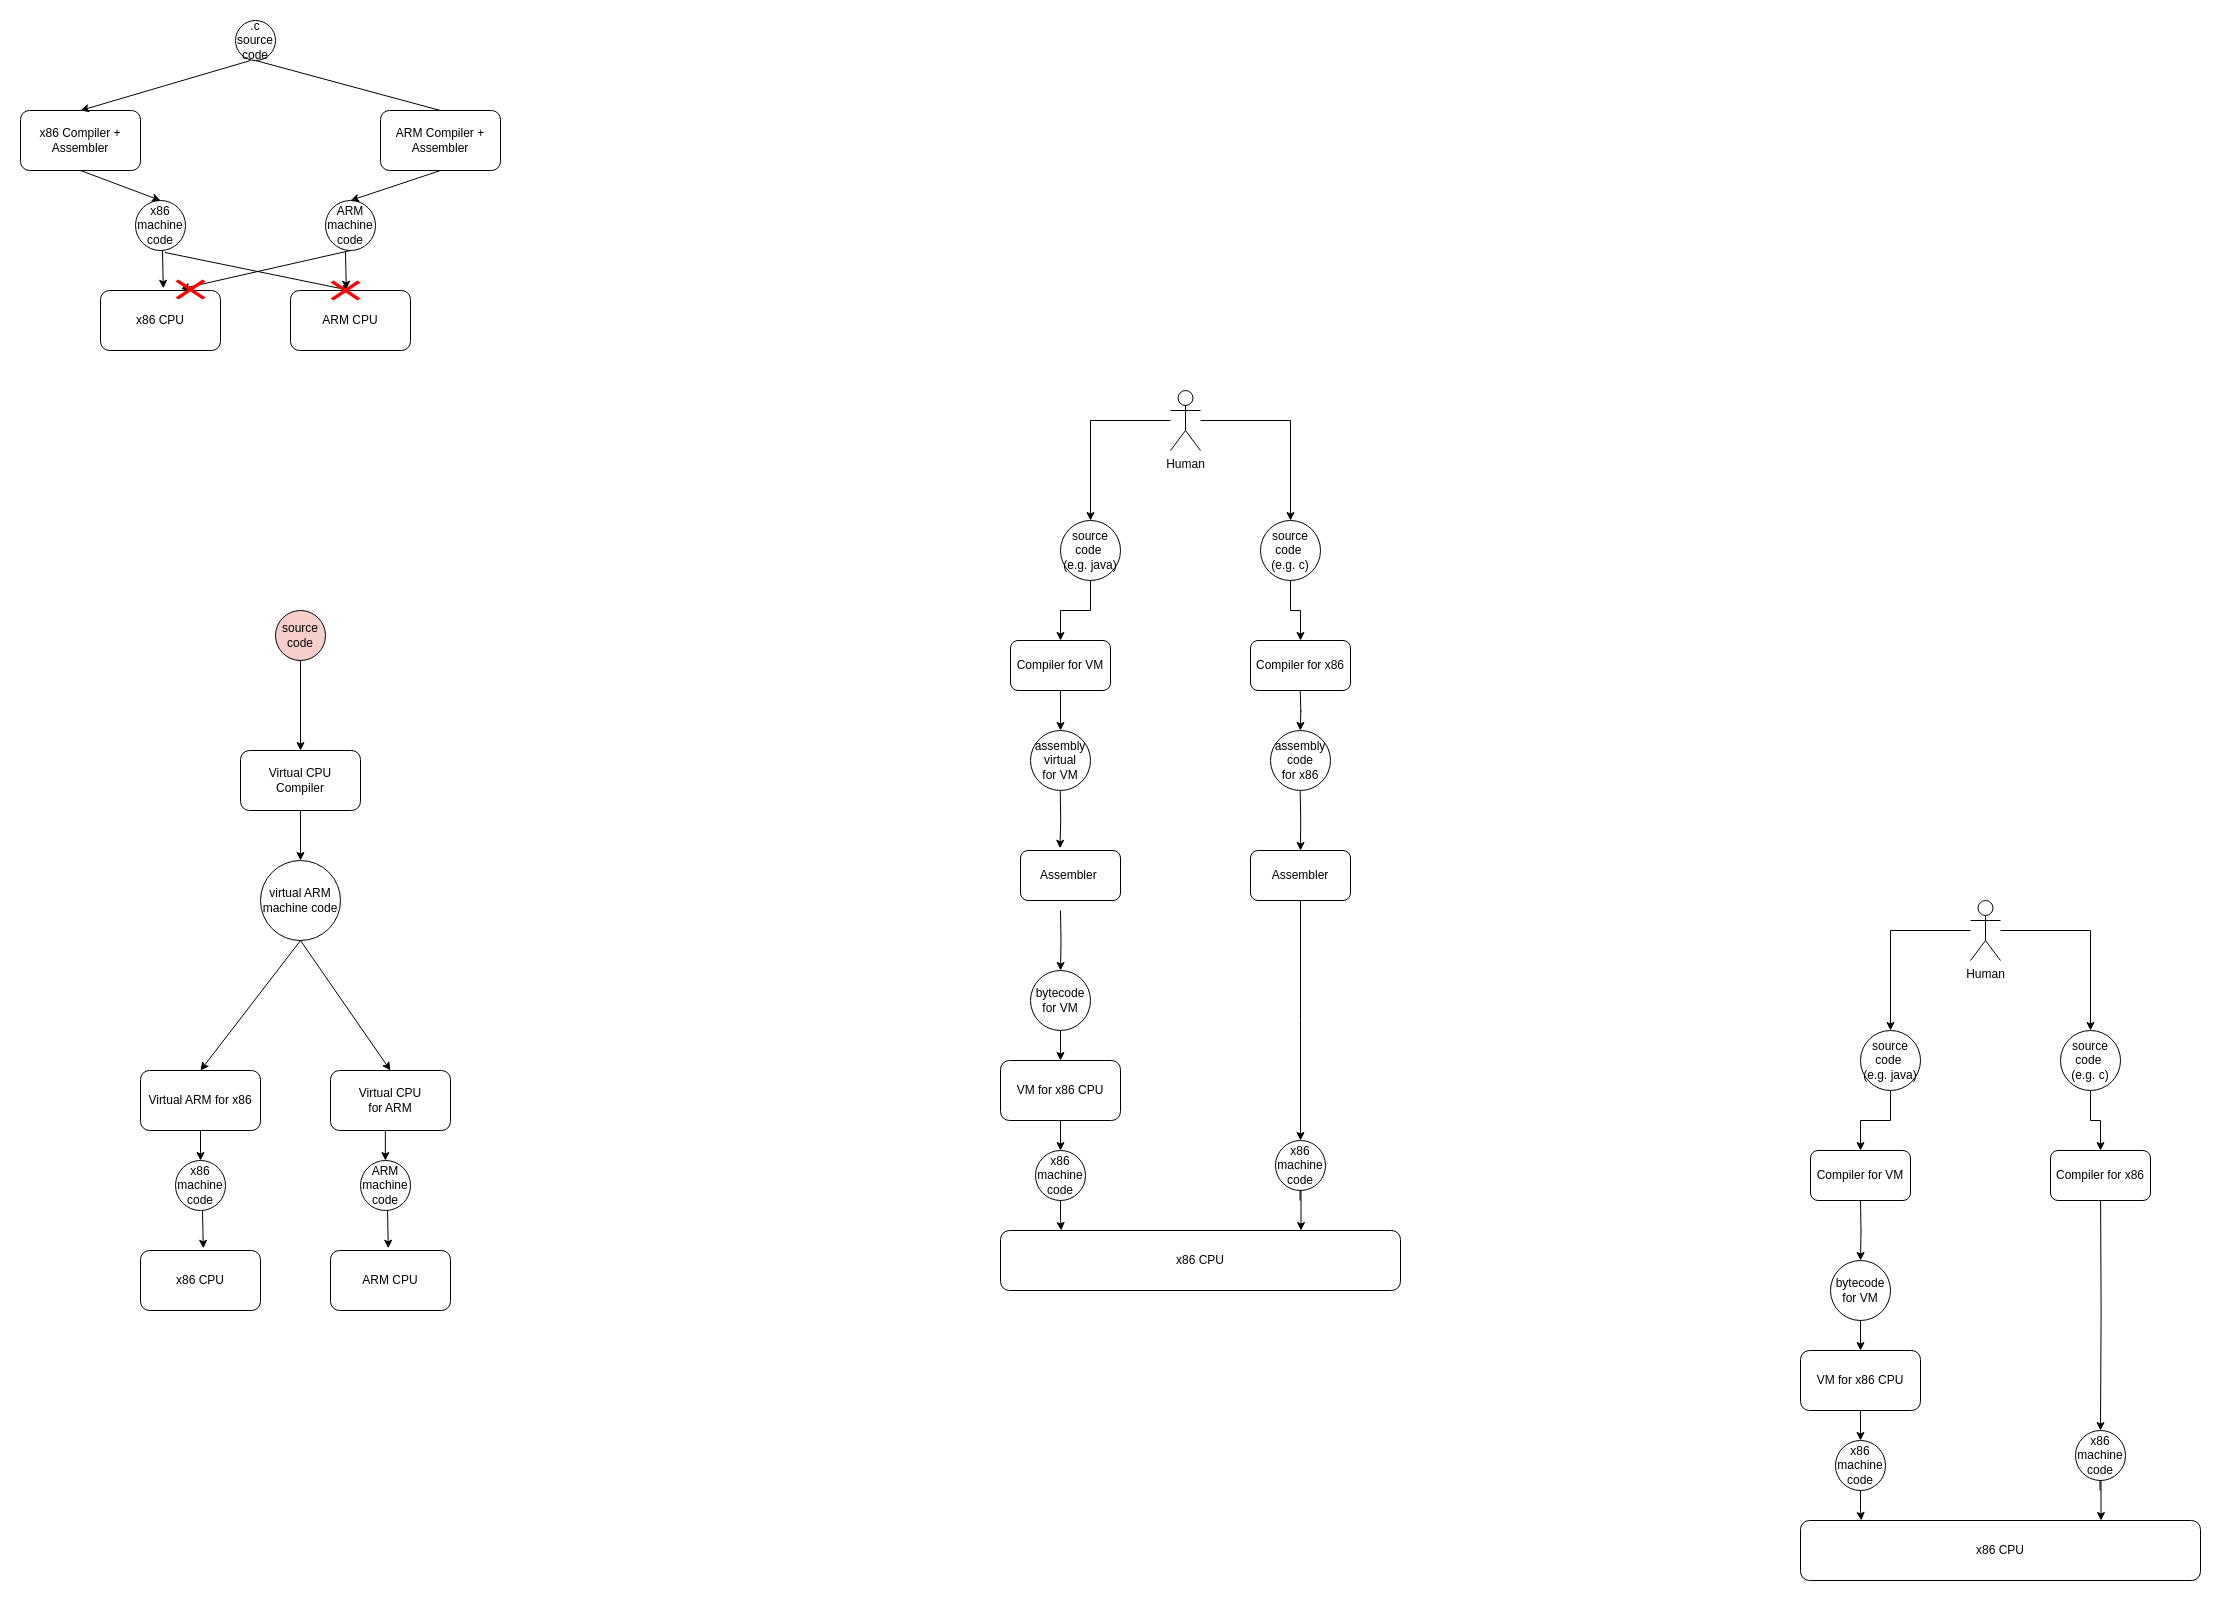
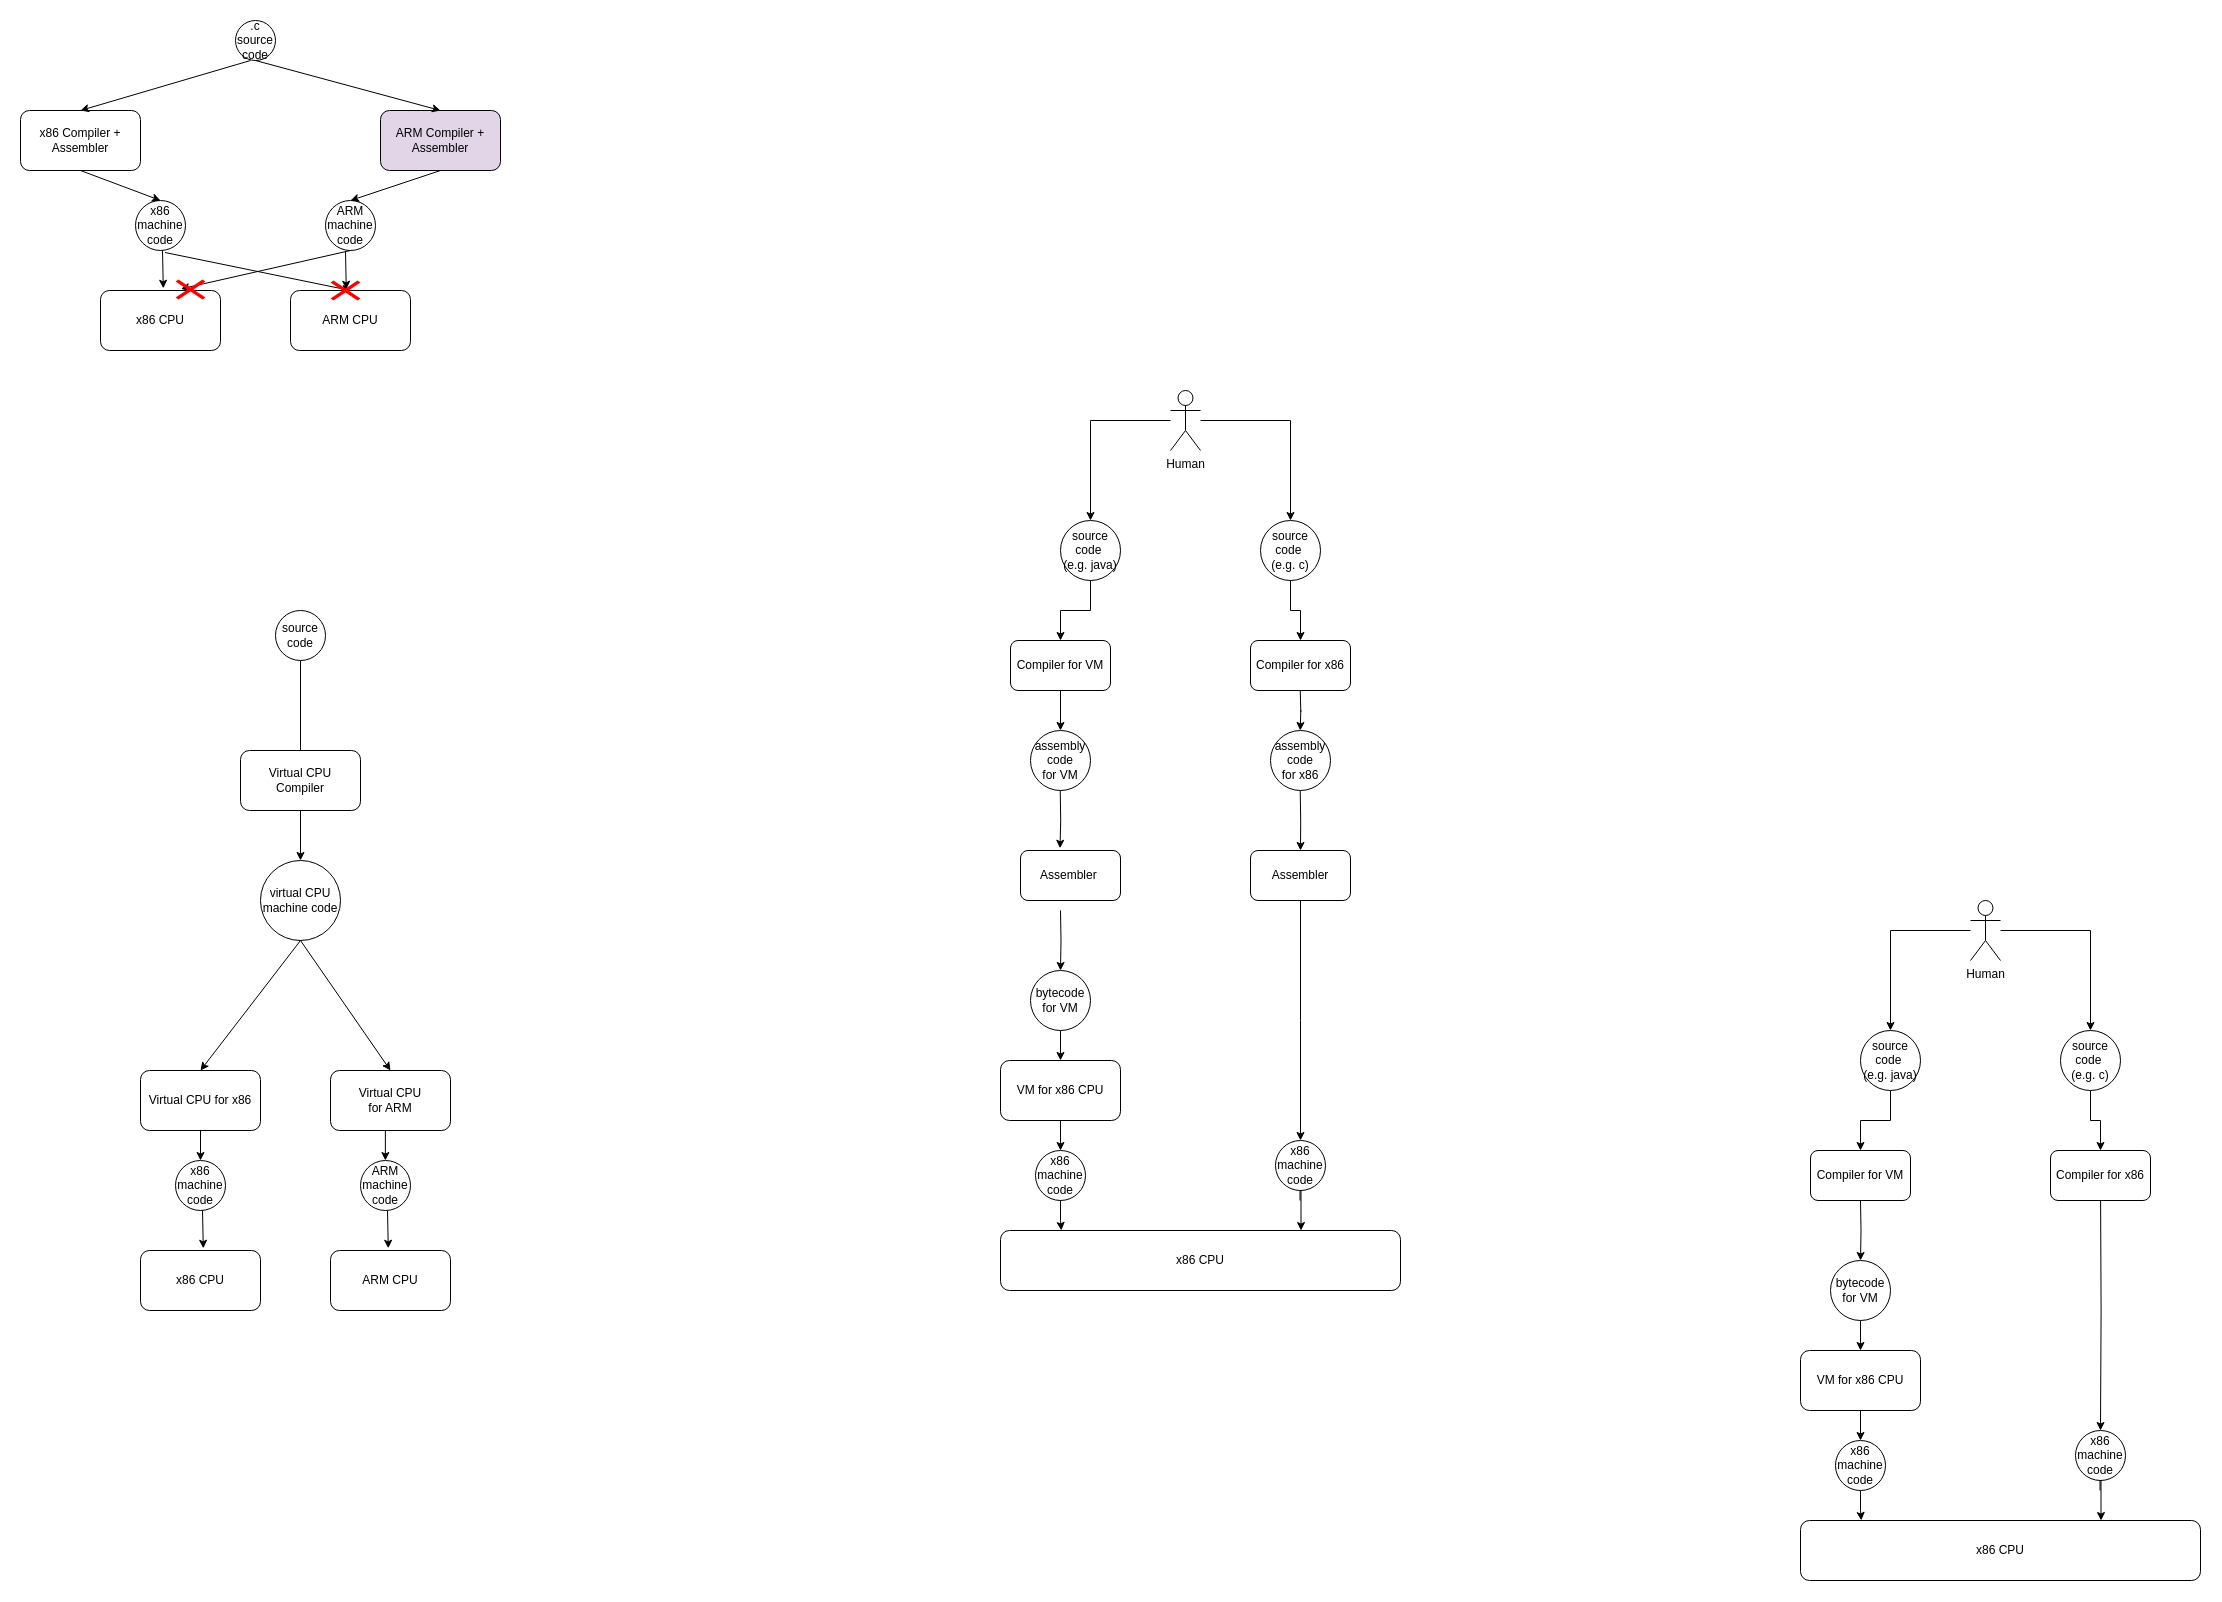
(435, 109) -> (432, 108)
(441, 141) -> (441, 141)
(301, 636) -> (301, 636)
(301, 742) -> (301, 745)
(1061, 761) -> (1061, 761)
(301, 901) -> (301, 901)
(201, 1101) -> (201, 1101)
